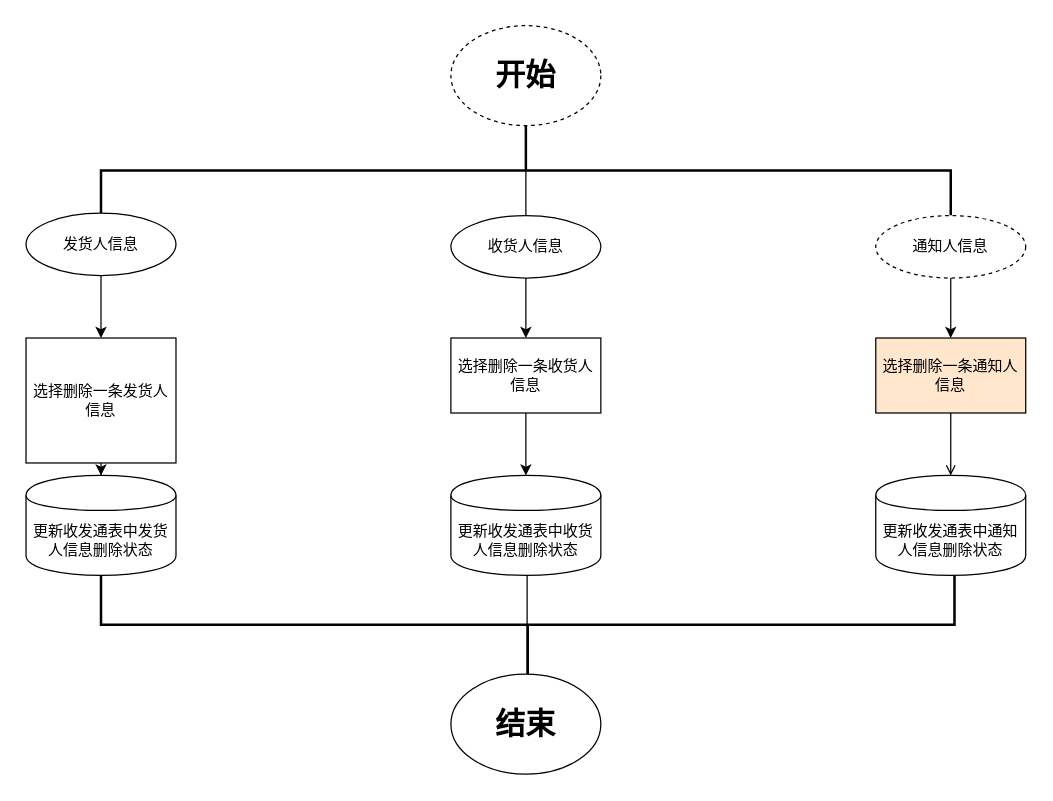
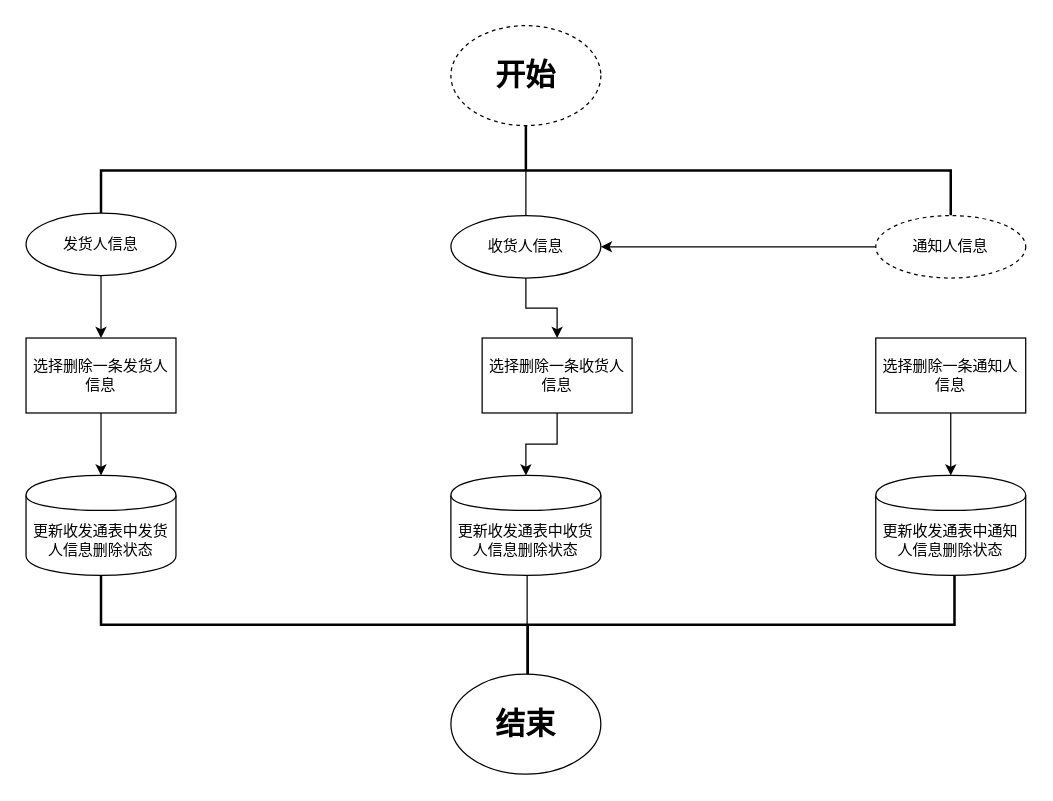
(951, 304) -> (743, 247)
(526, 376) -> (557, 376)
(951, 376) -> (951, 376)
(101, 401) -> (101, 376)
(951, 467) -> (951, 465)
